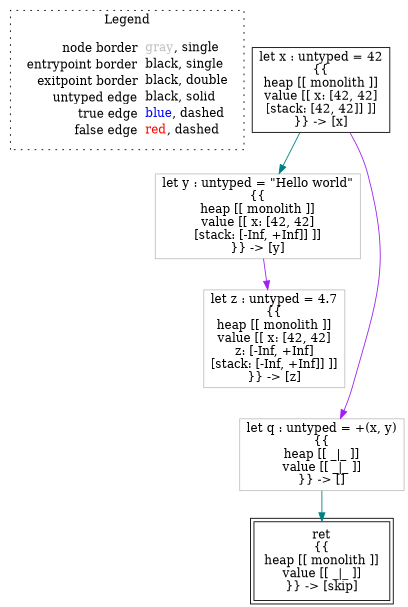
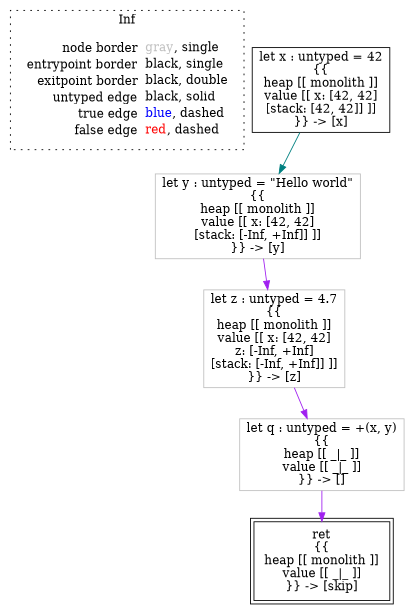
(127, 20) -> (127, 20)
(379, 271) -> (299, 399)
(322, 502) -> (322, 502)
